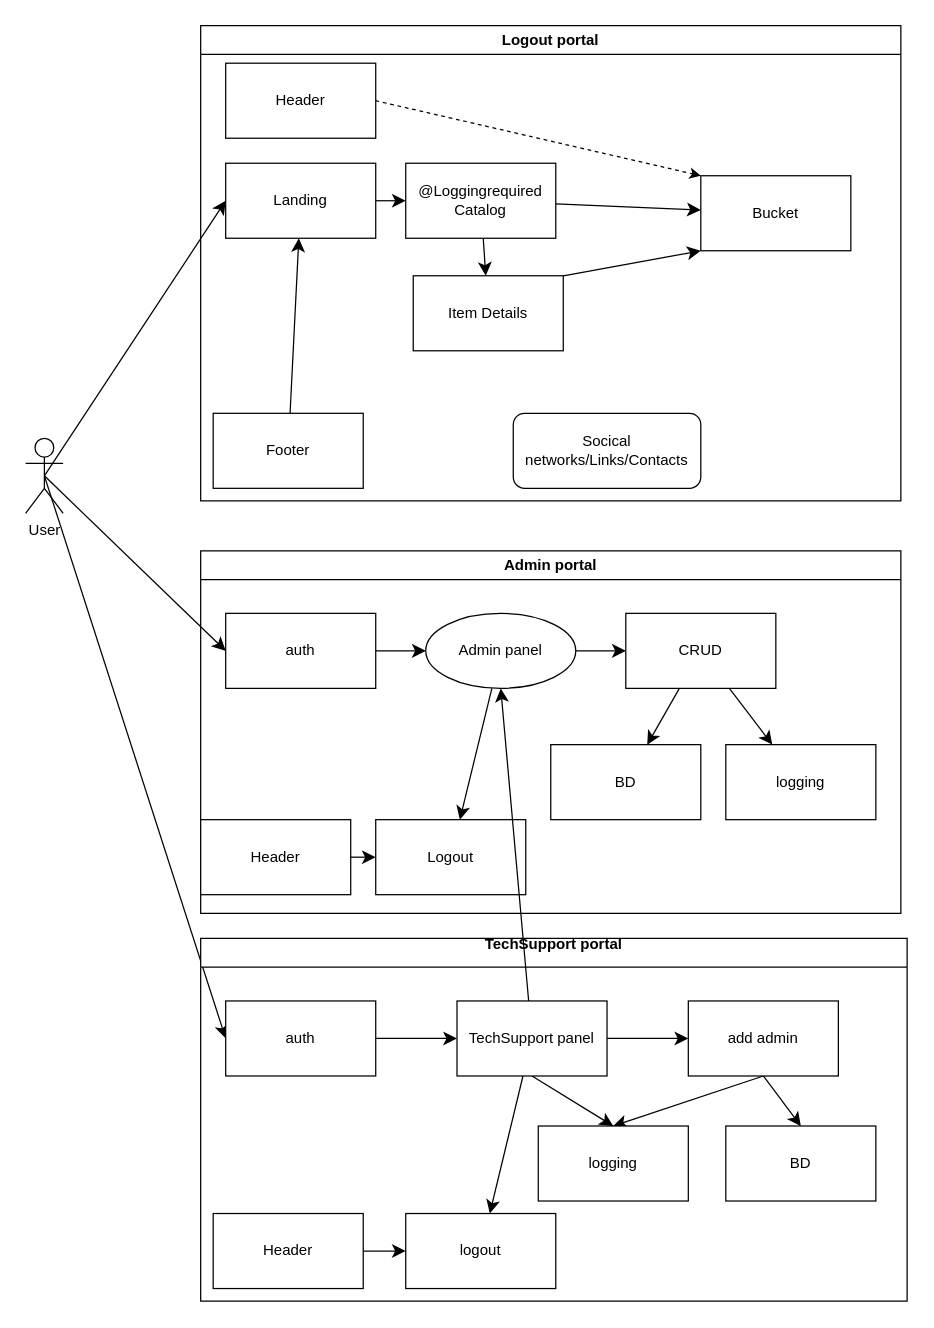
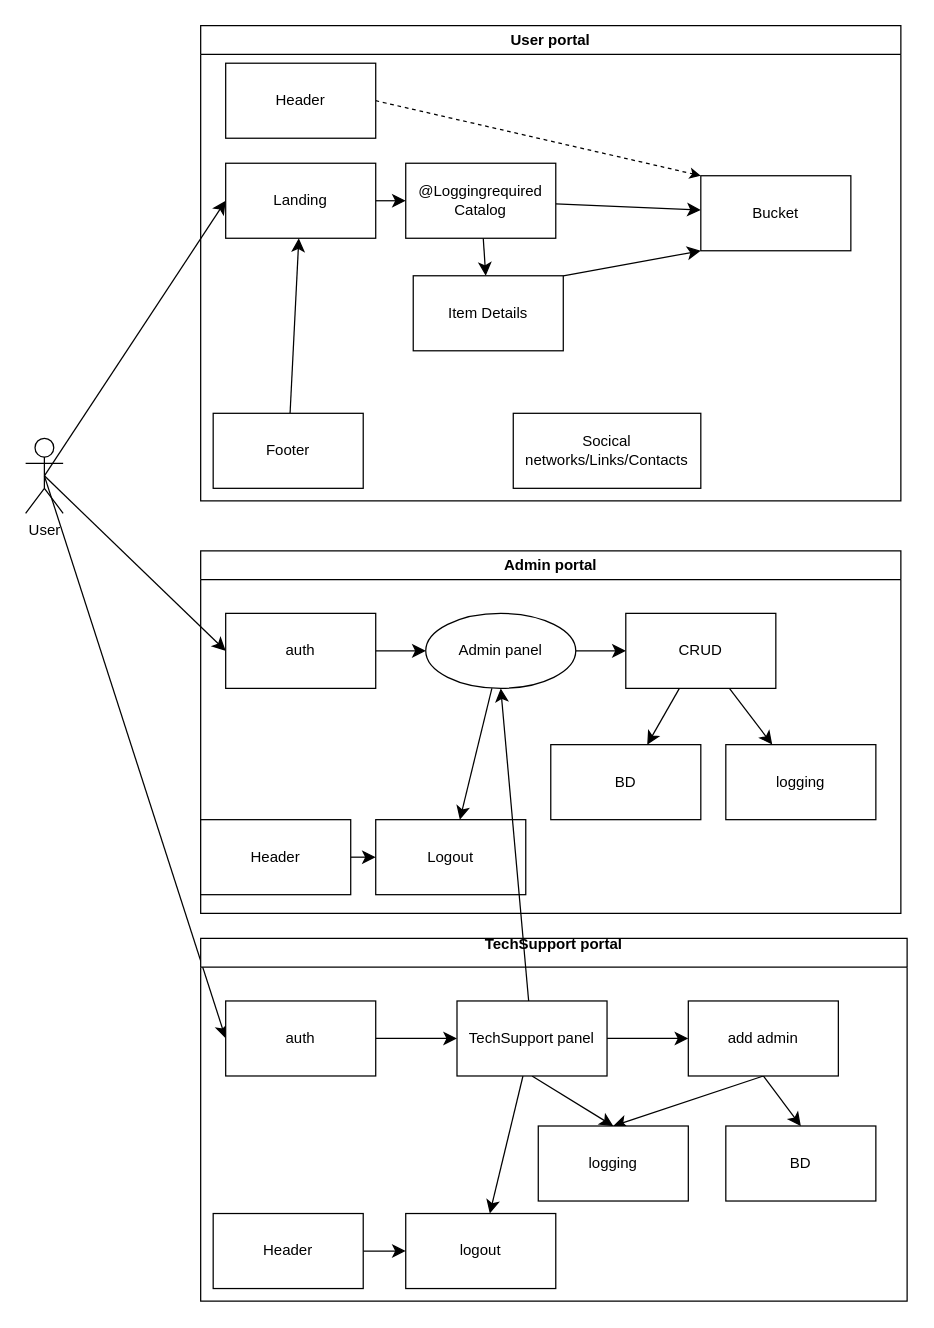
(551, 41) -> (551, 41)
(607, 451) -> (607, 451)
